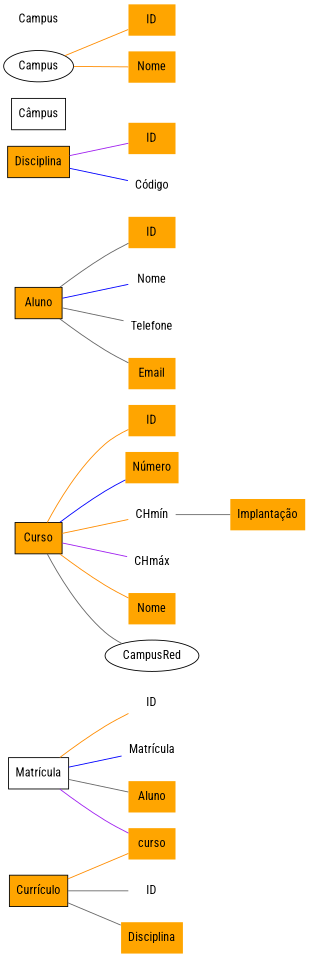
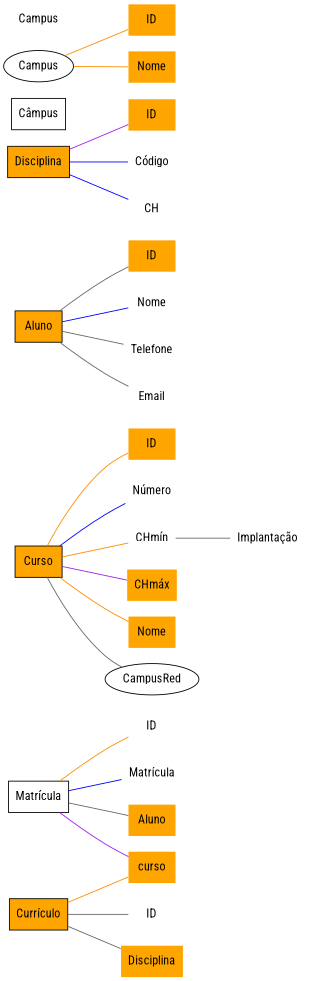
none -> (152, 209)
(152, 374) -> (152, 397)
(152, 468) -> (152, 491)
(268, 515) -> (268, 538)
(152, 562) -> (152, 585)
